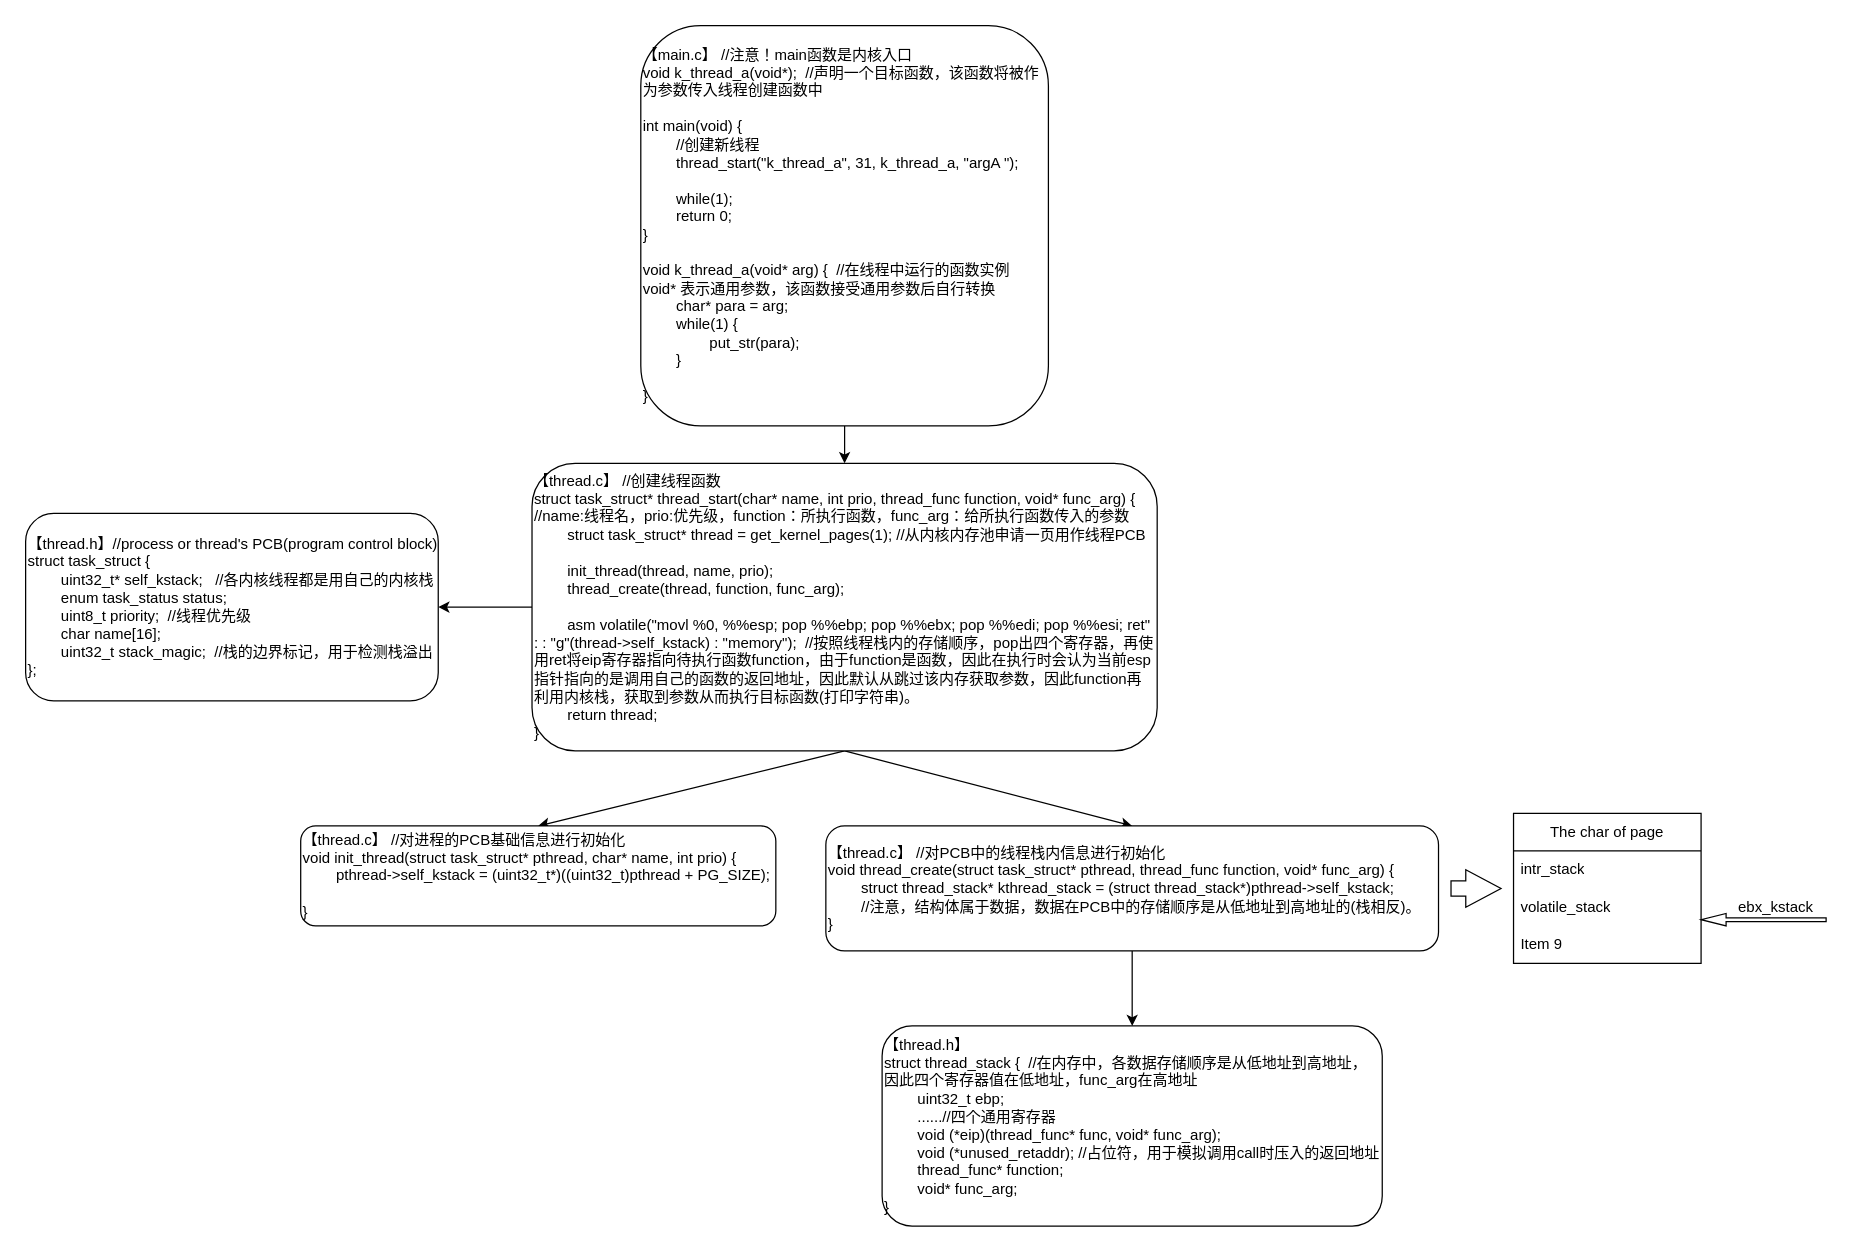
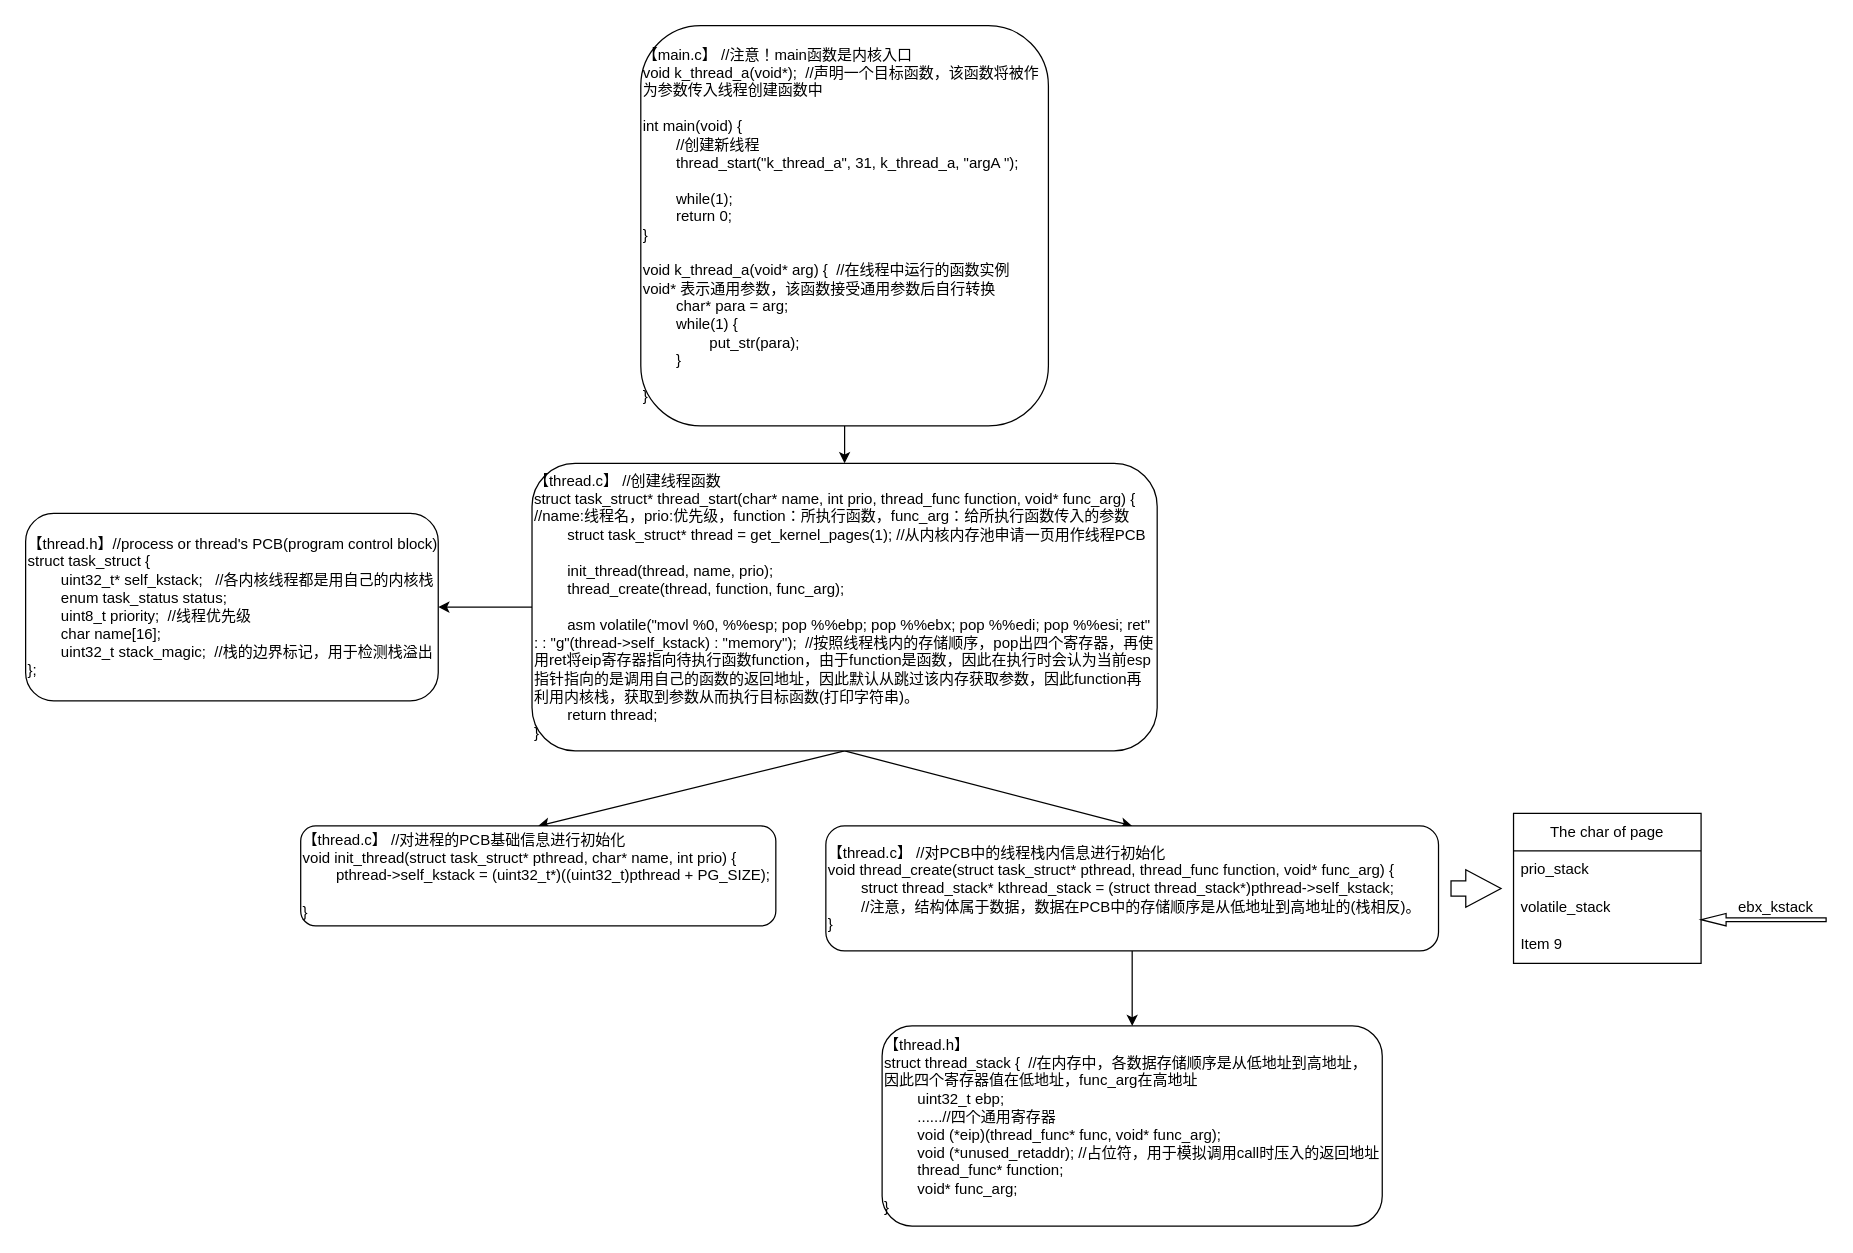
(1561, 869) -> (1561, 869)
